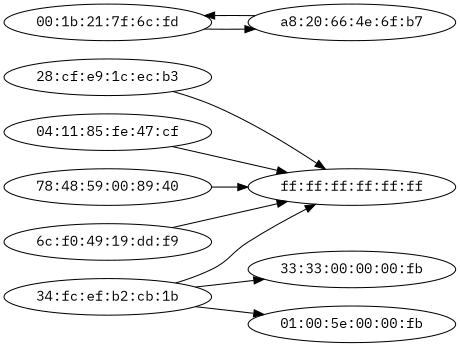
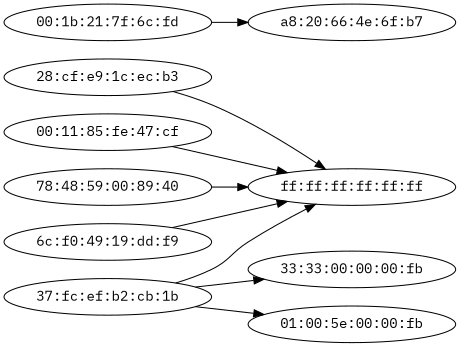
(235, 16) -> none
(108, 132) -> (108, 132)
(108, 297) -> (108, 297)
